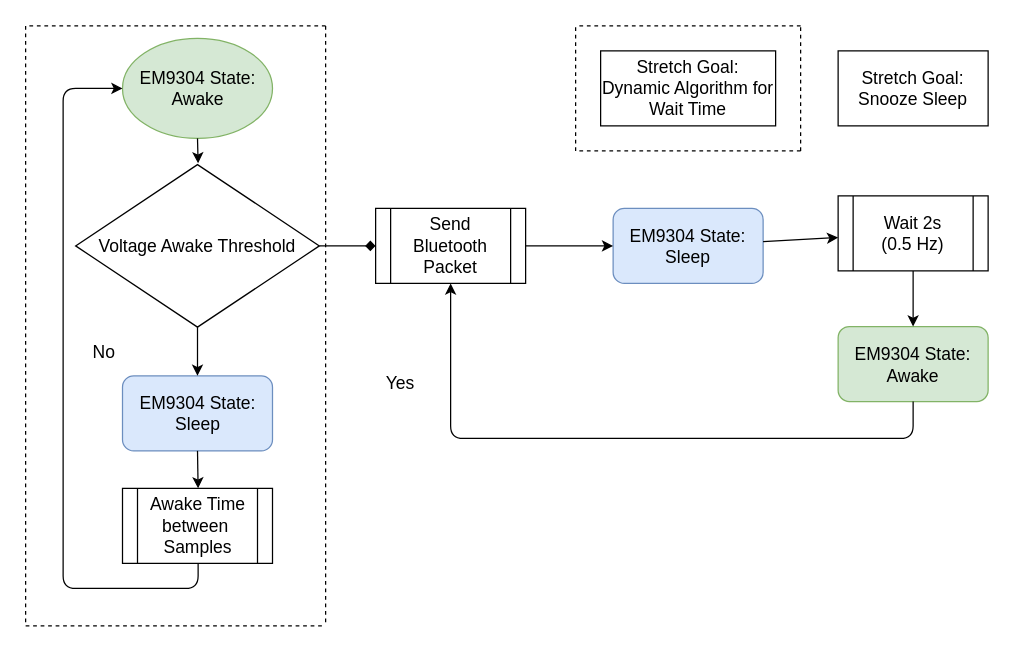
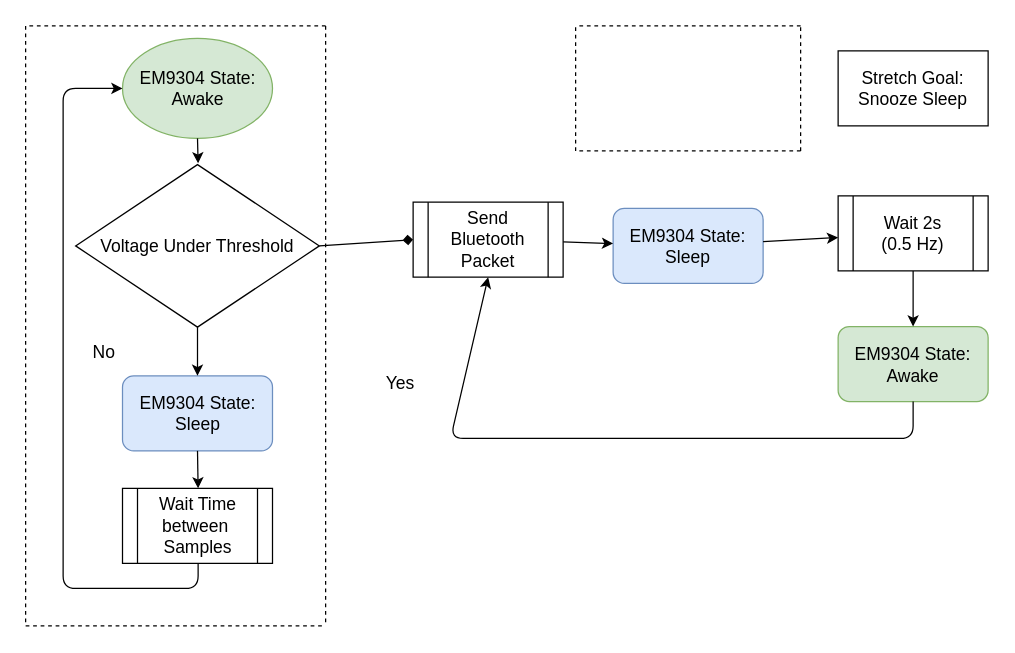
(688, 88) -> none
(198, 246) -> (198, 246)
(451, 246) -> (488, 239)
(198, 526) -> (198, 526)
